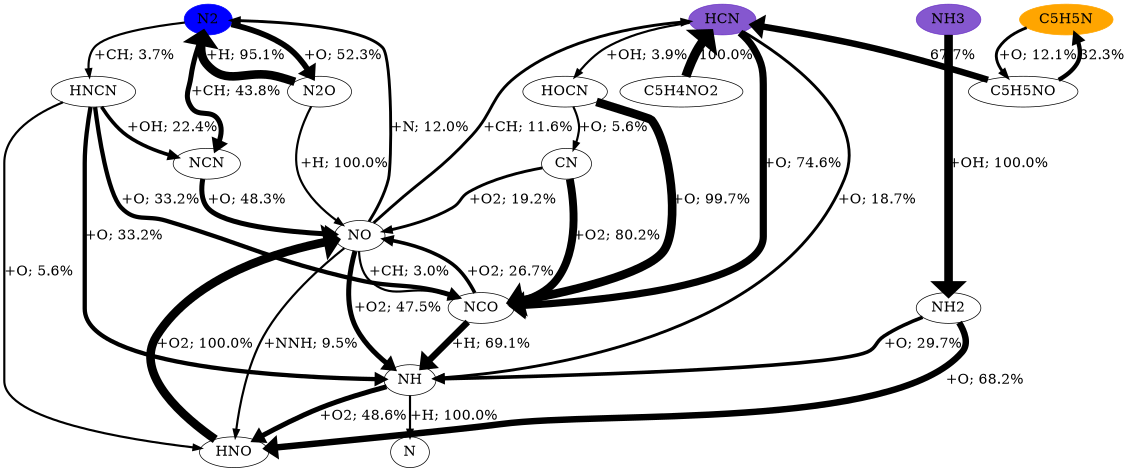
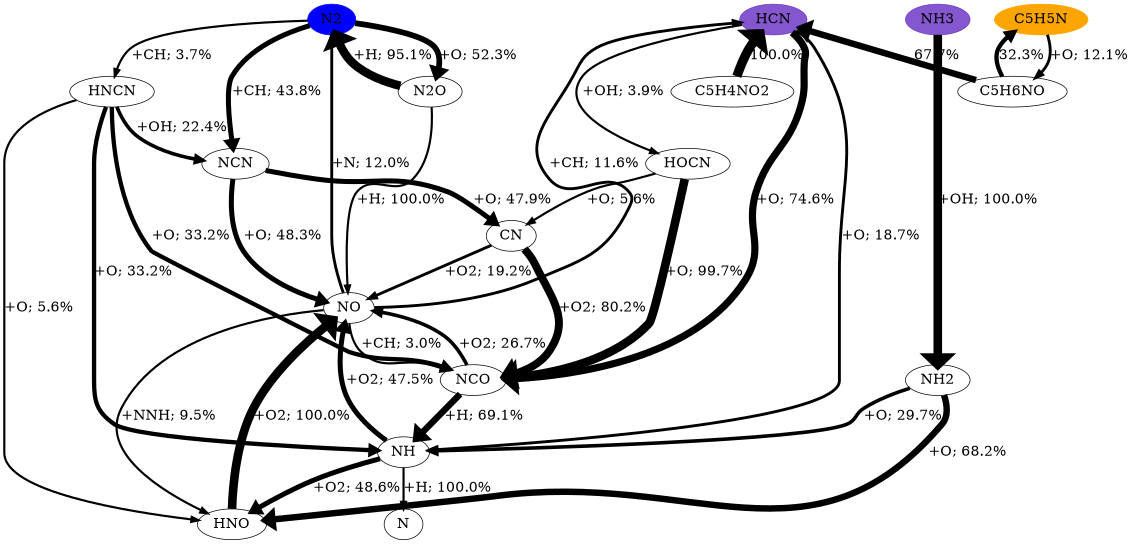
(1023, 92) -> (1012, 92)
none -> (388, 181)
(351, 313) -> (345, 393)
